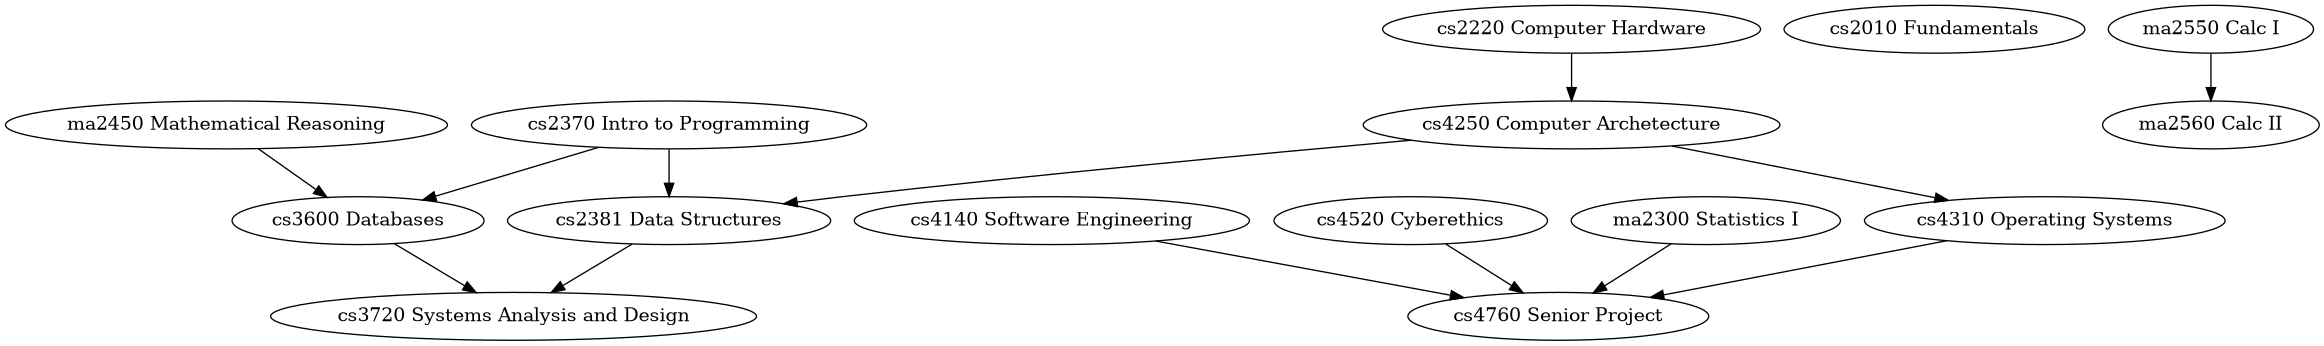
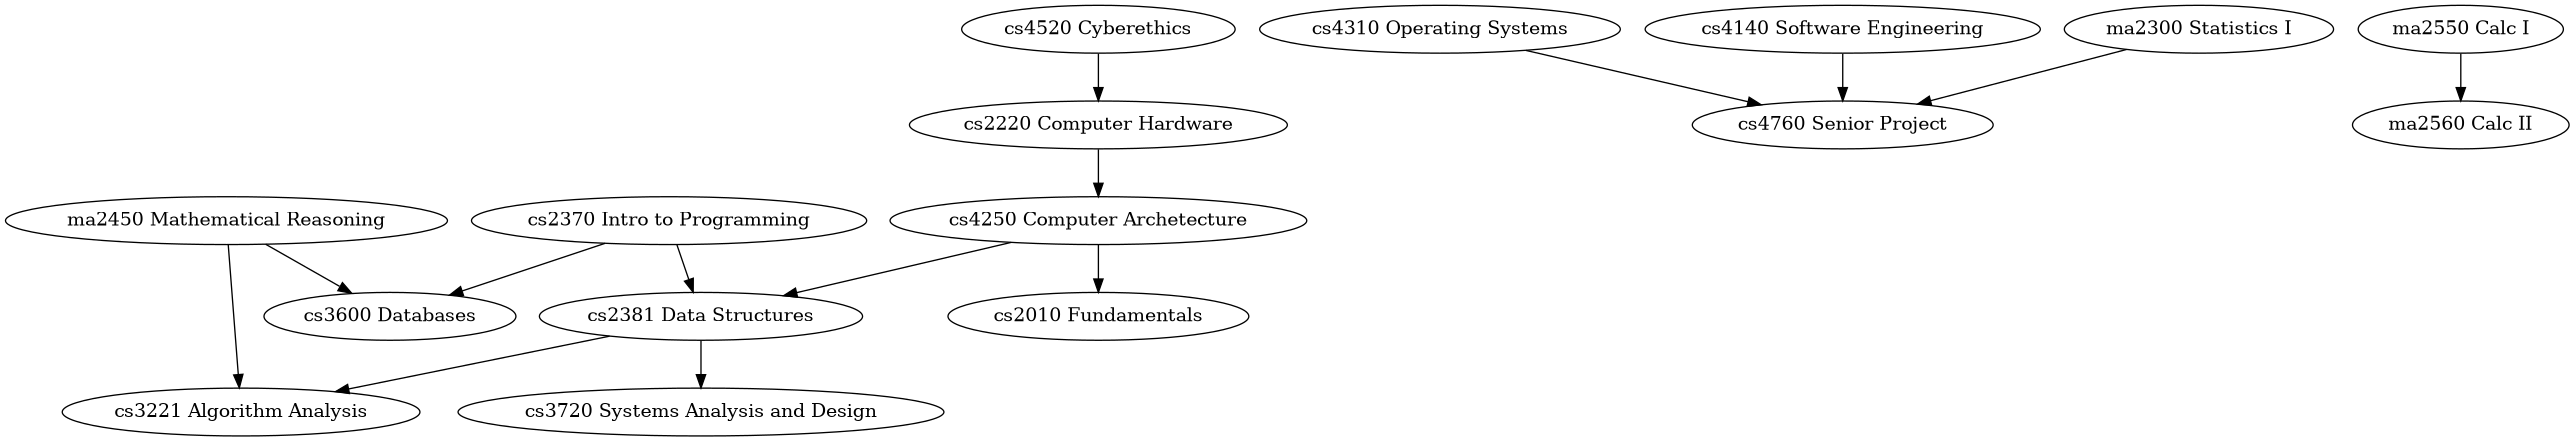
(1803, 172) -> (1098, 262)
(430, 265) -> none
(1479, 265) -> (1098, 71)
none -> (241, 412)
